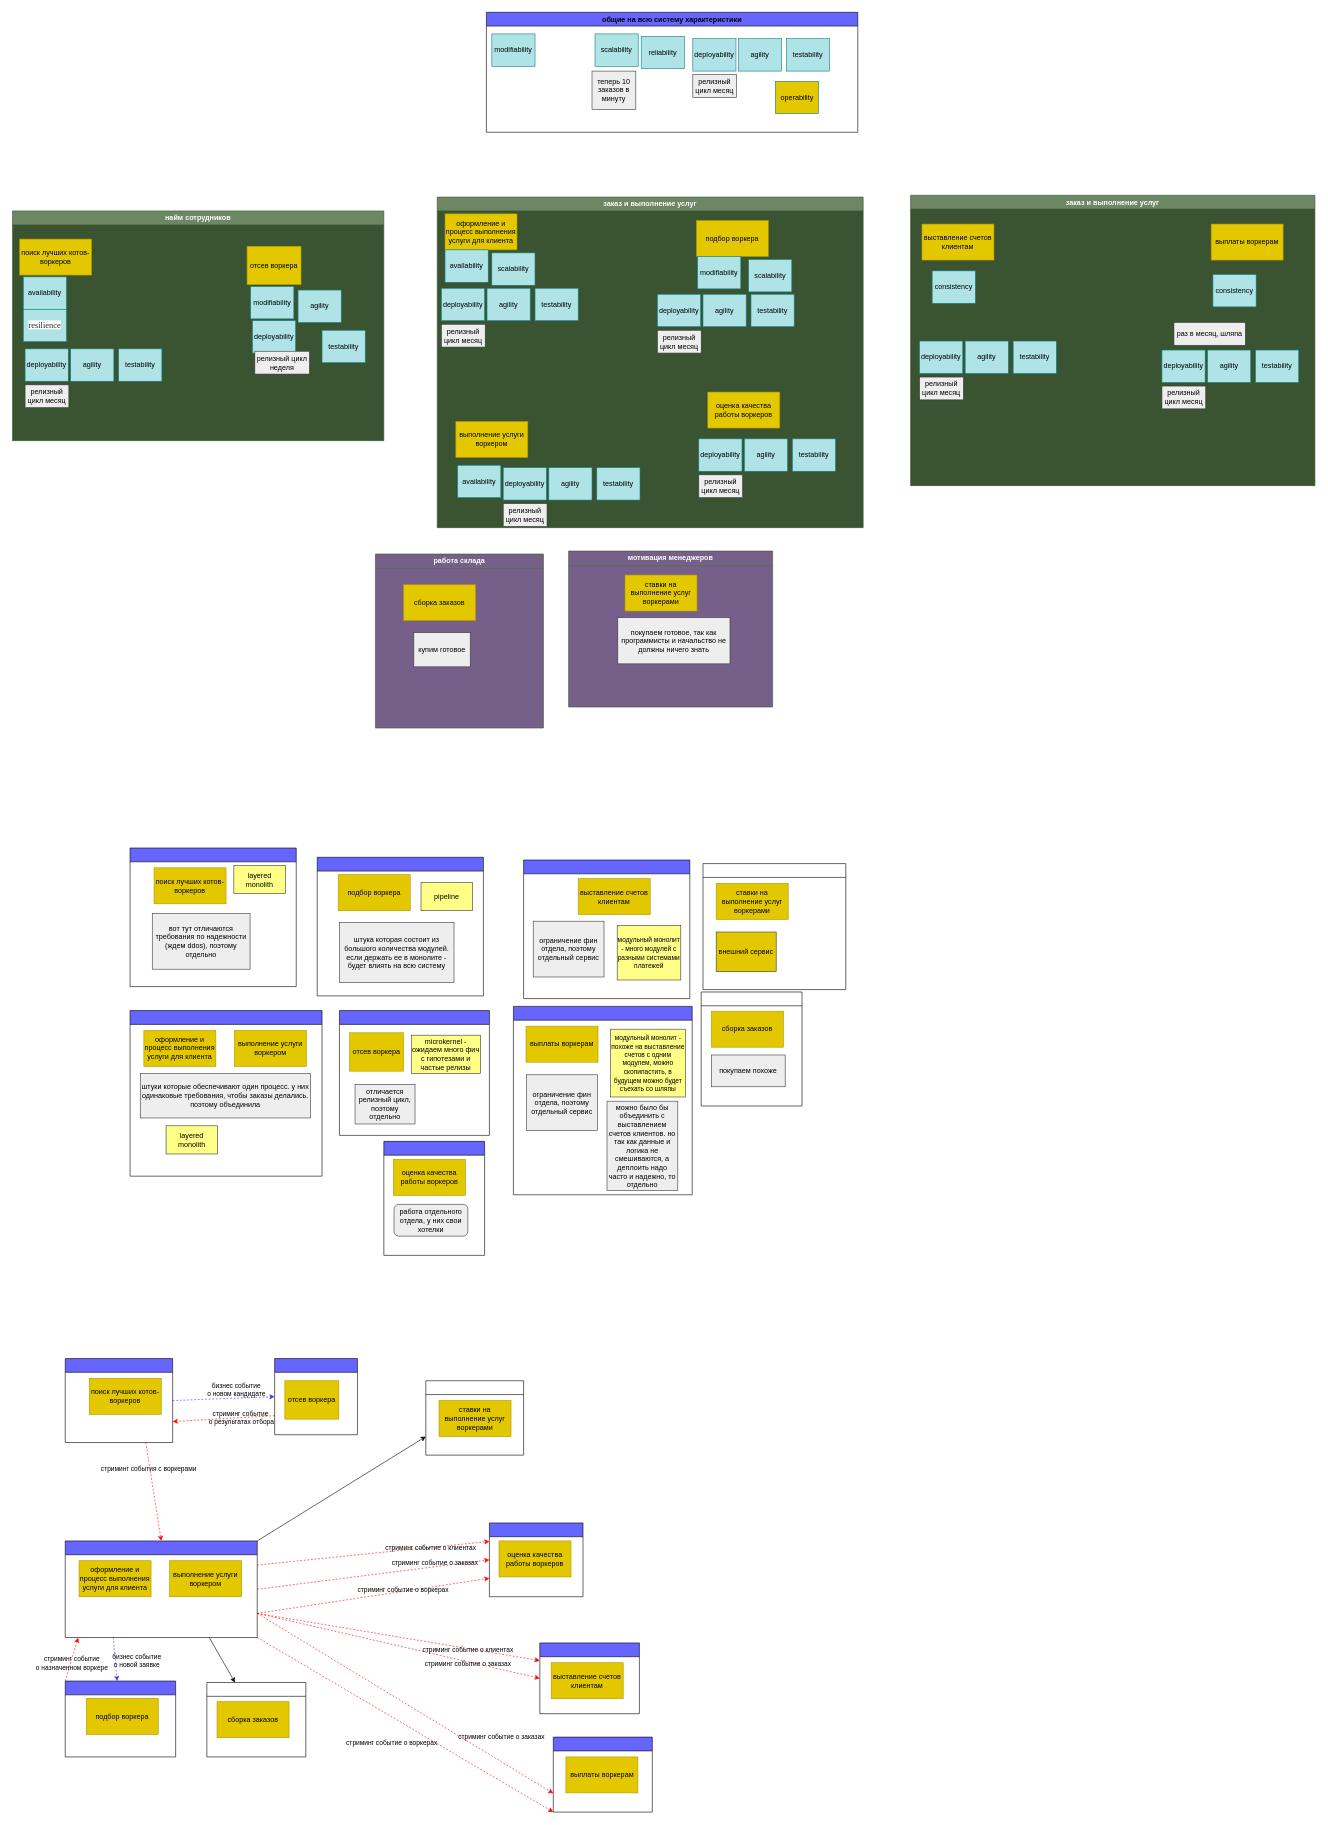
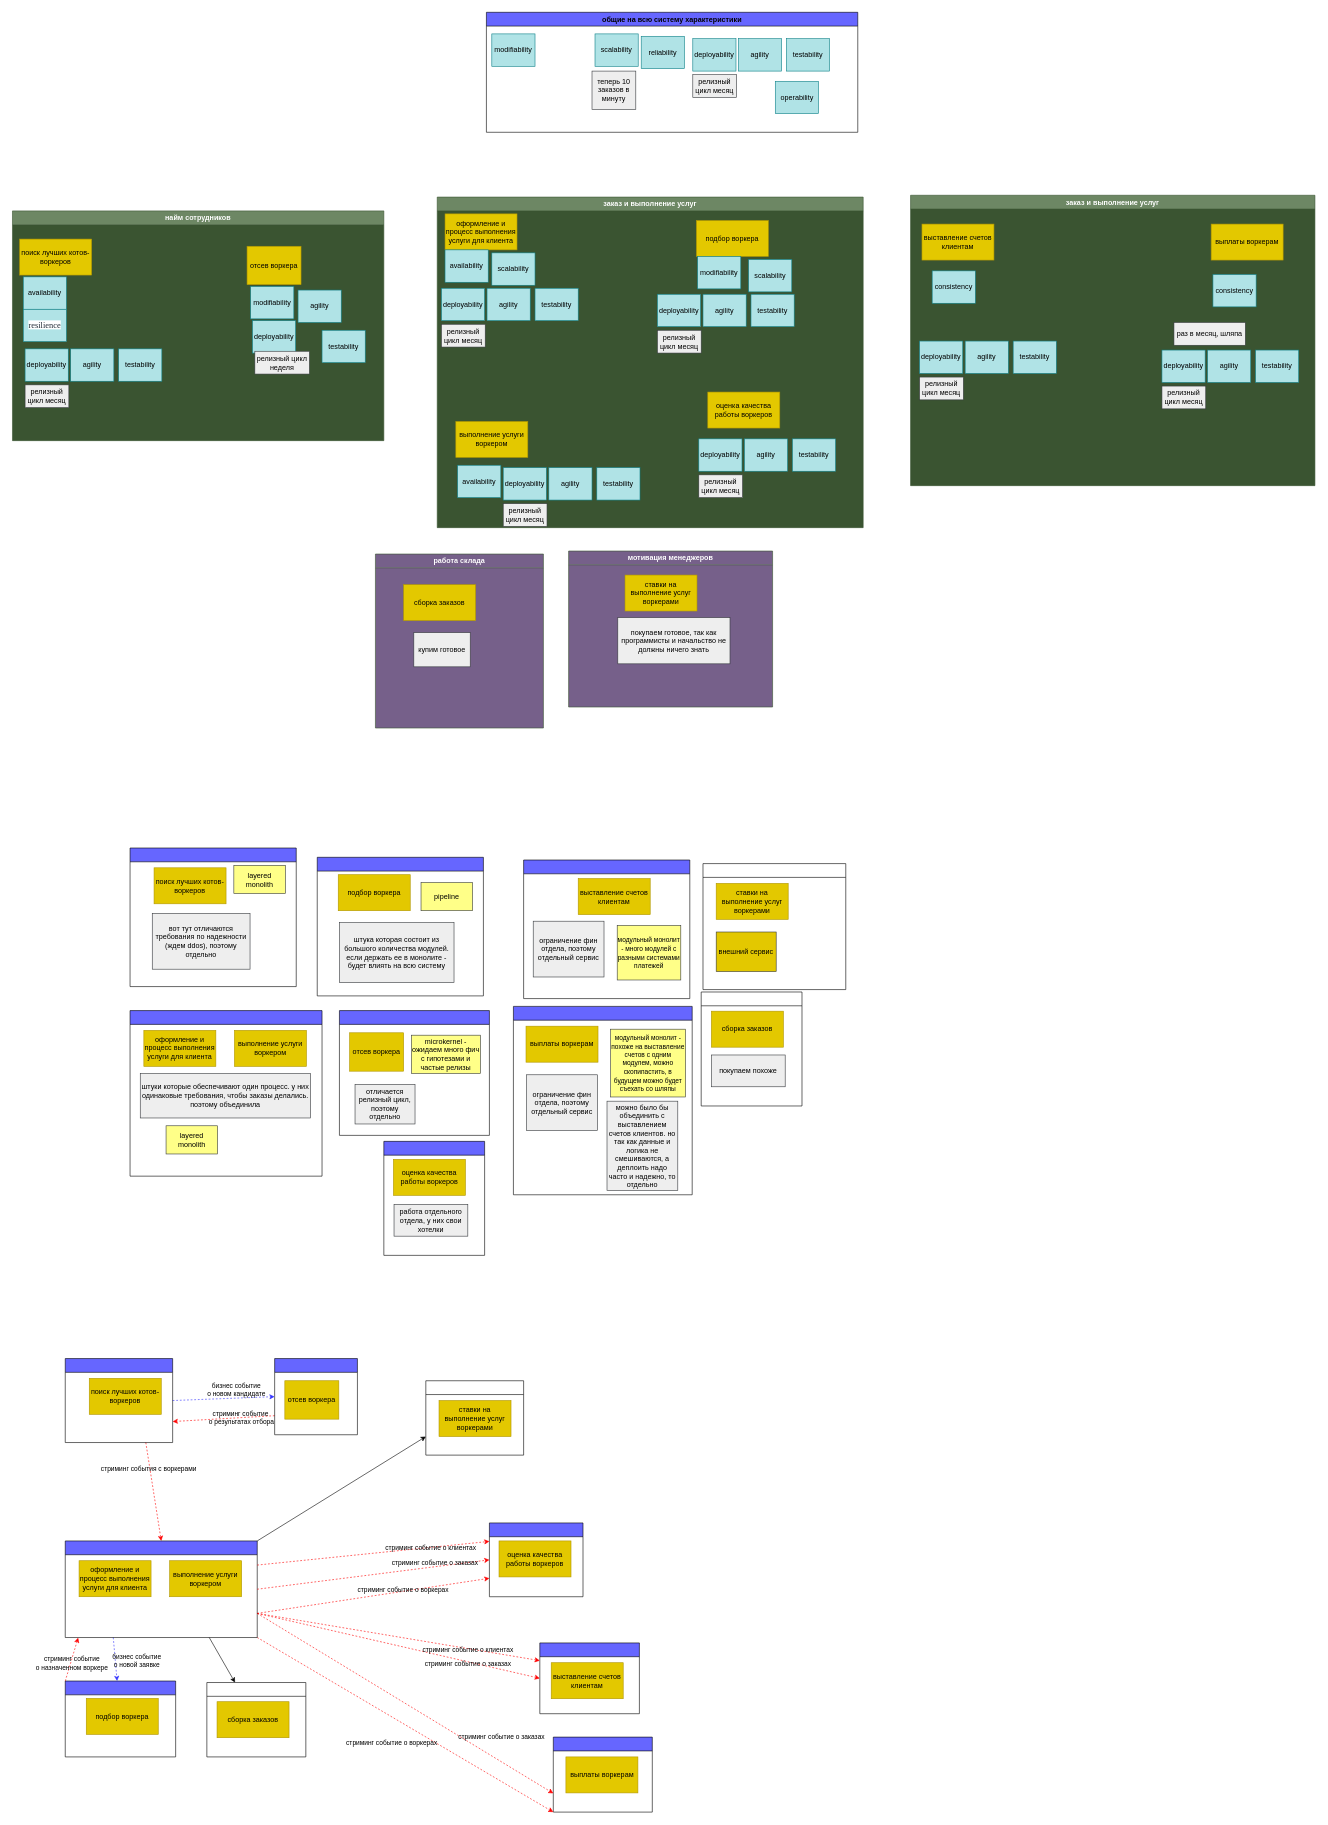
(797, 98) -> (797, 98)
(431, 1220) -> (431, 1220)
